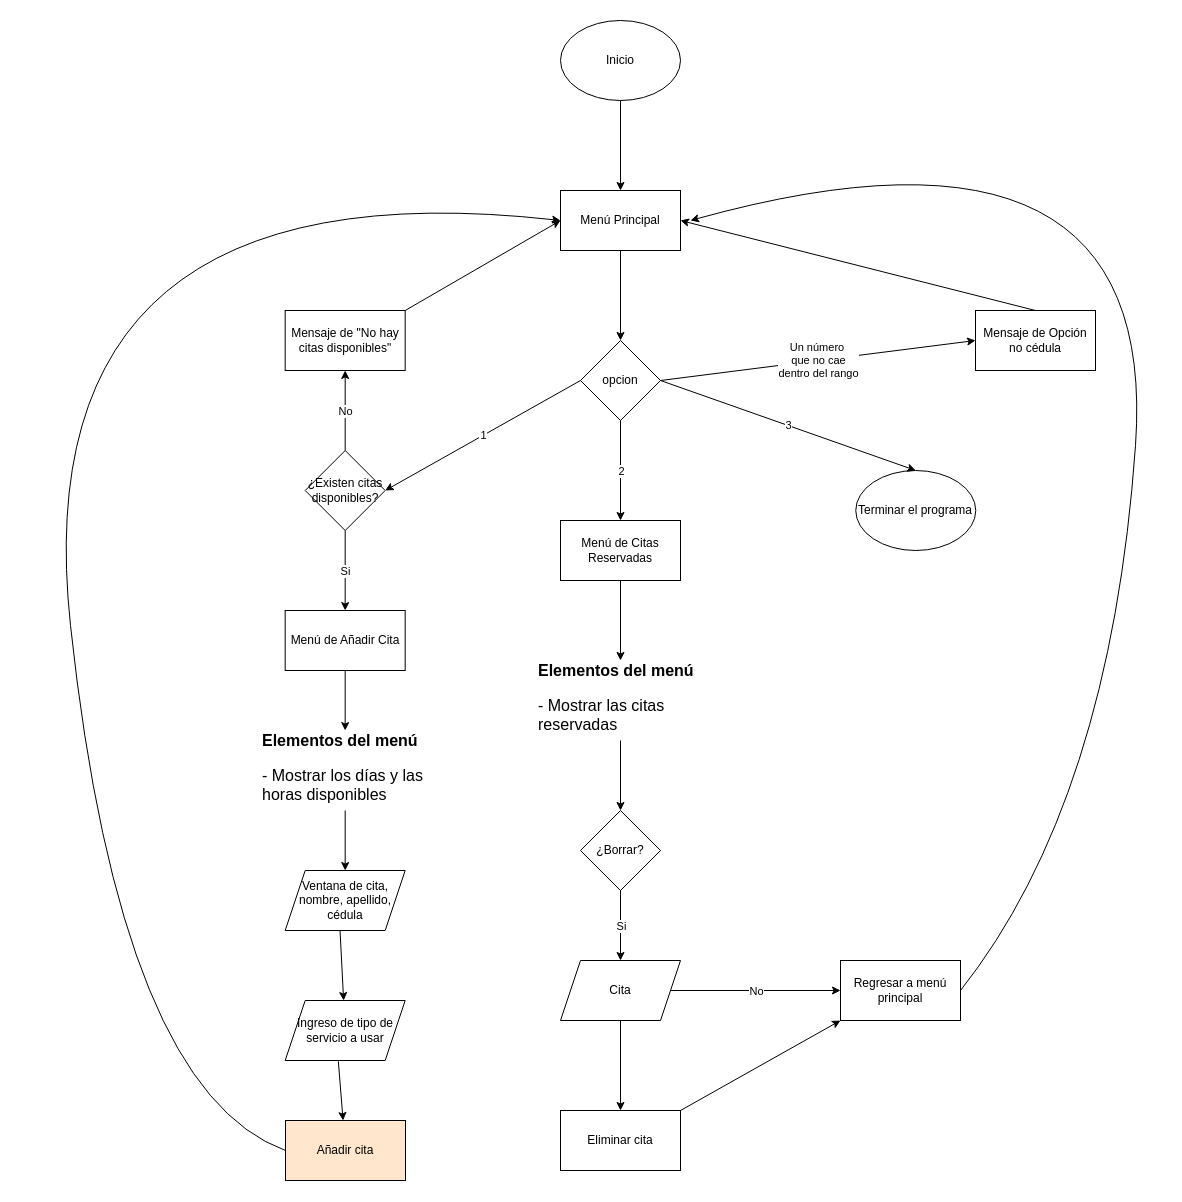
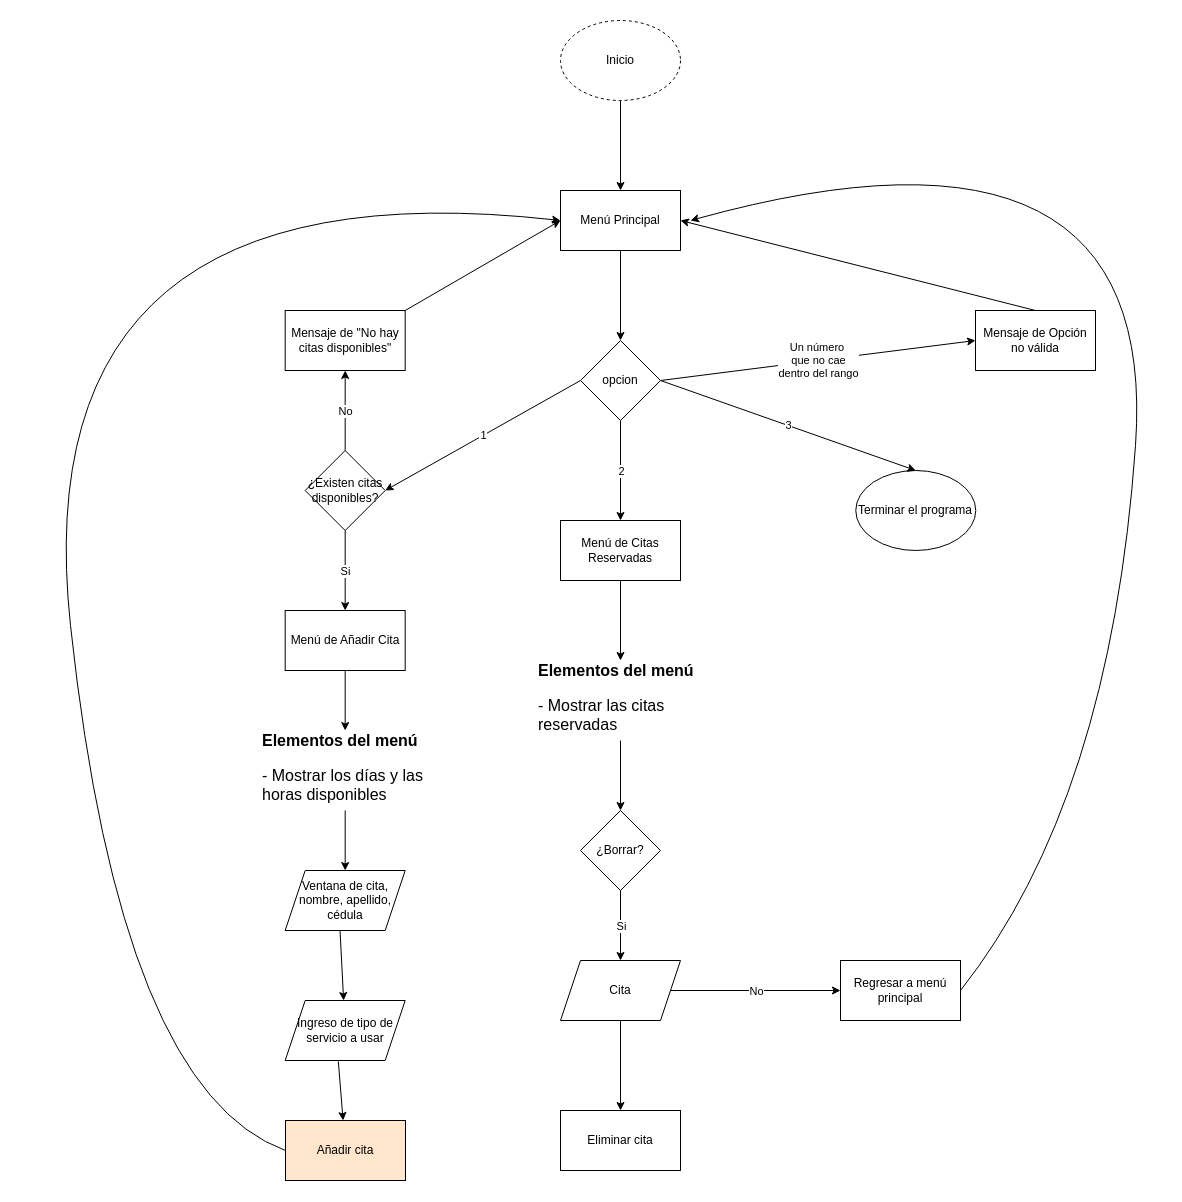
(621, 61) -> (621, 61)
(1036, 341) -> (1036, 341)
(757, 1067) -> none
